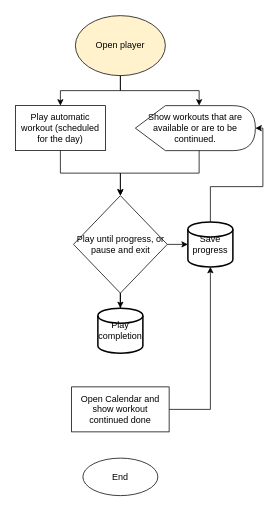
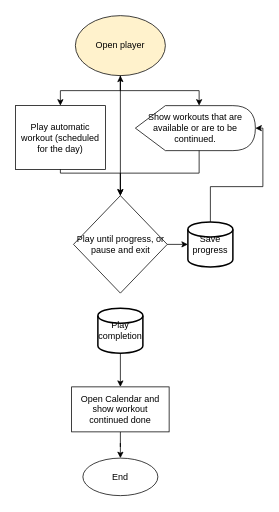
(60, 128) -> (60, 137)
(120, 303) -> (120, 131)
(210, 361) -> (120, 446)
none -> (120, 367)
